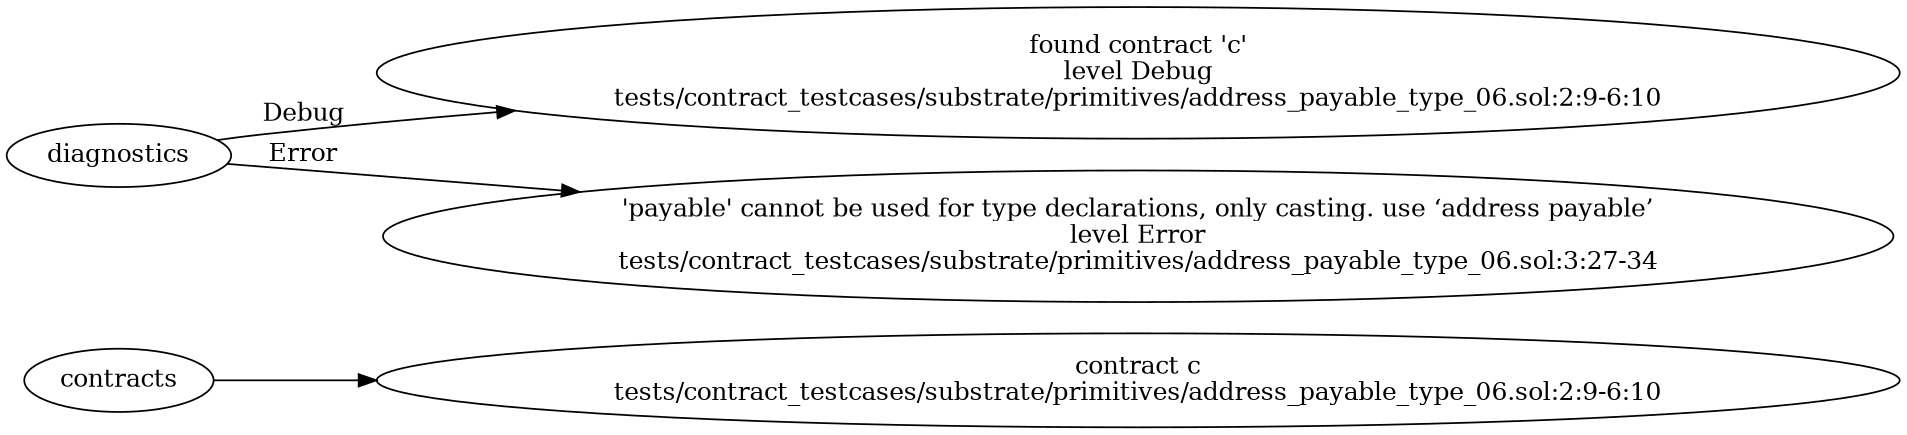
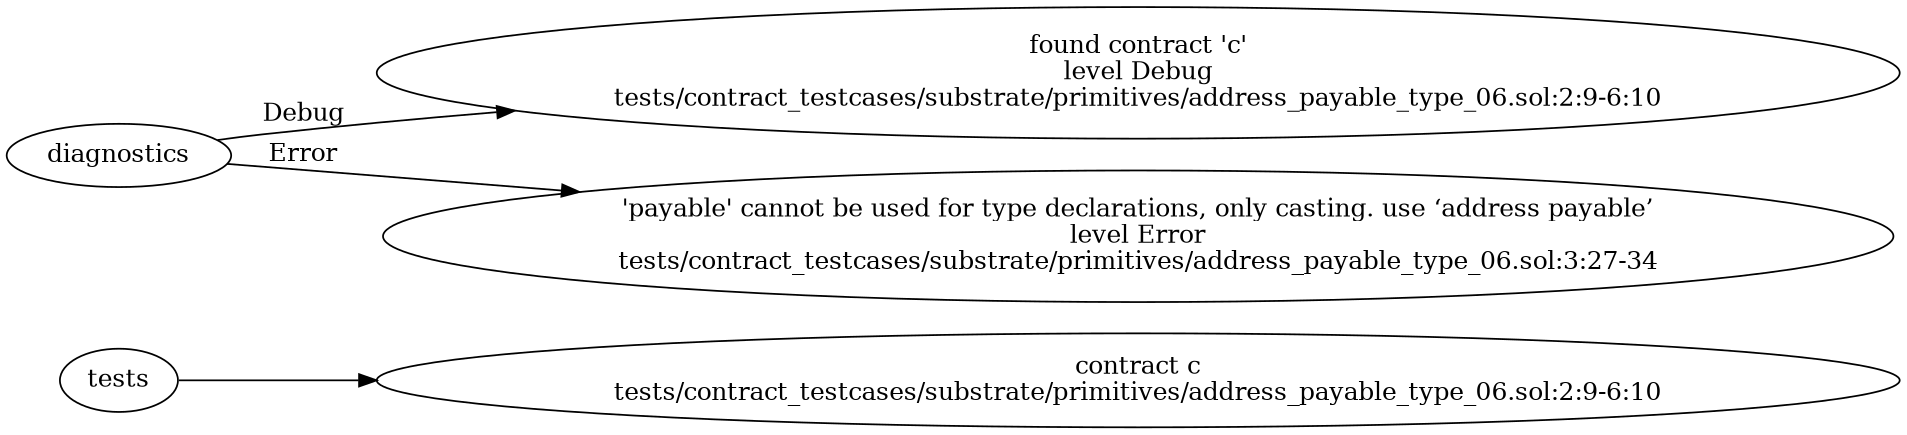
(119, 380) -> (119, 380)
